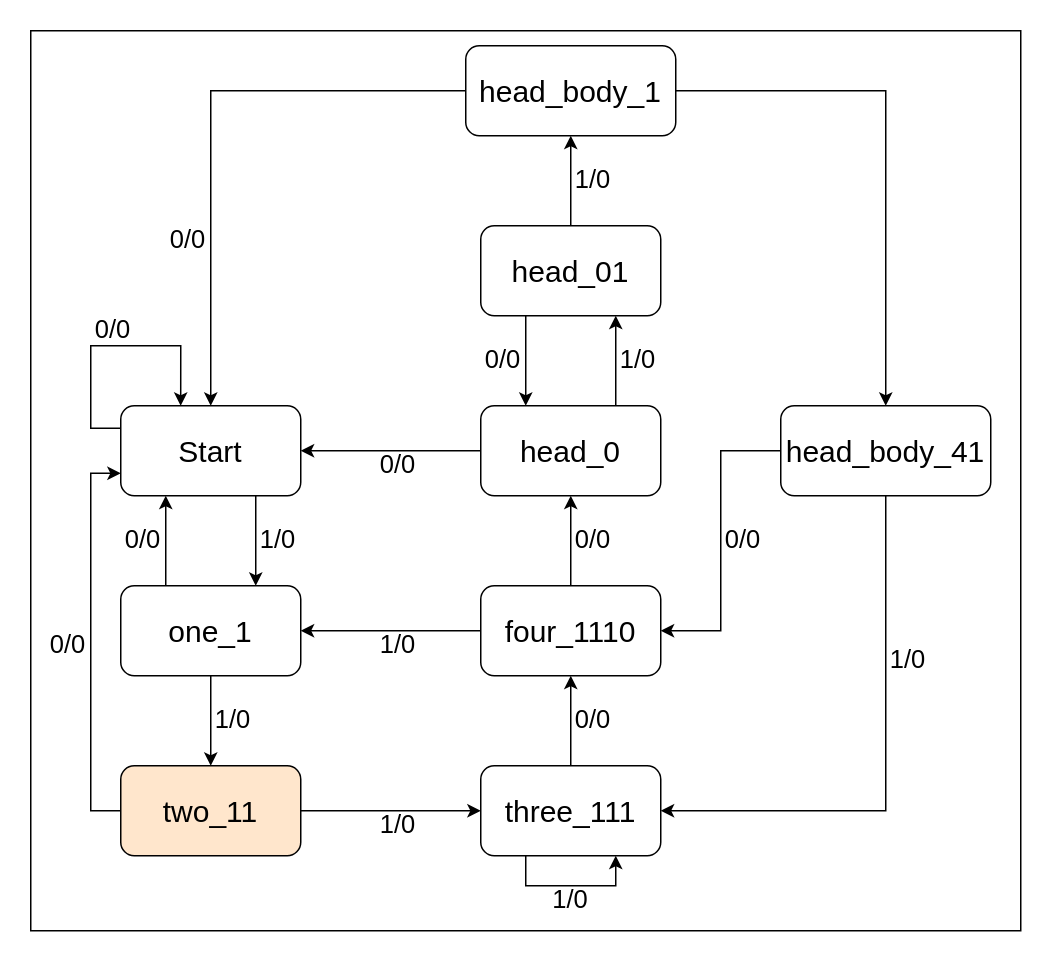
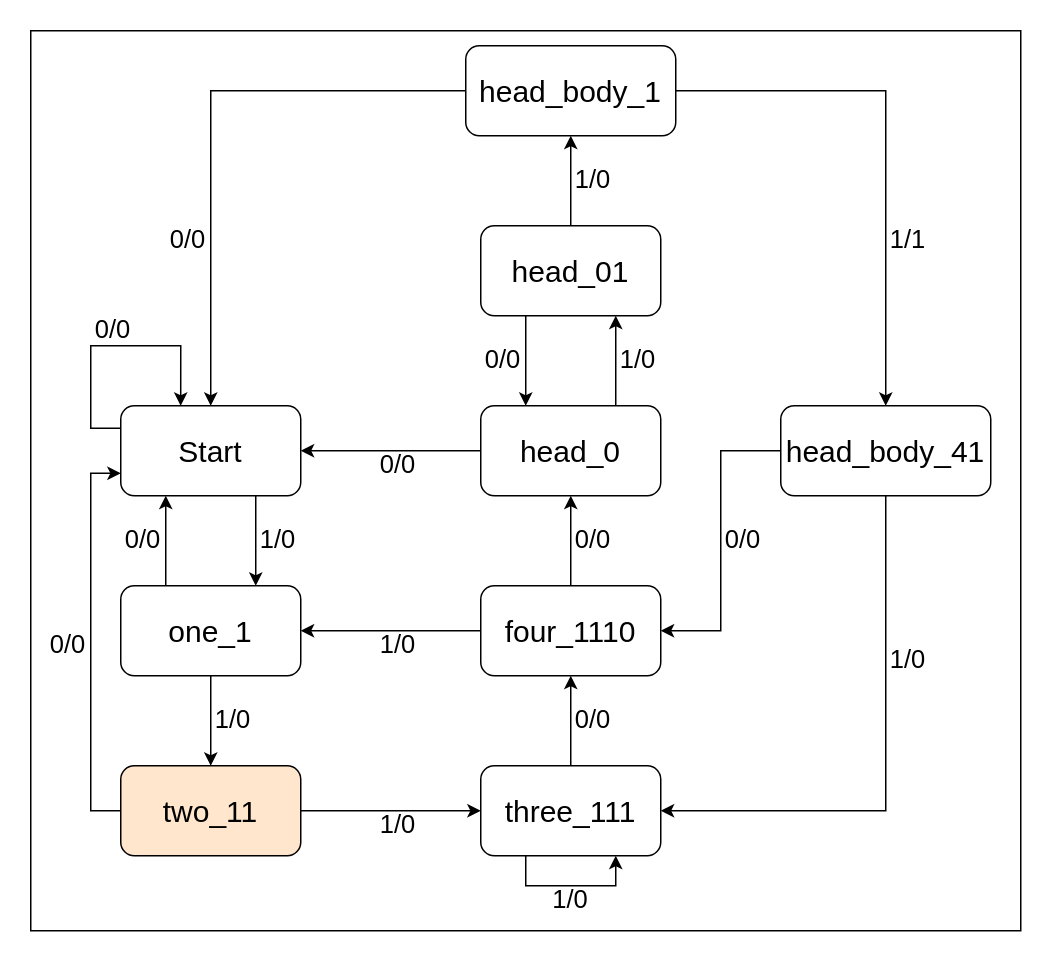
none -> (908, 241)
